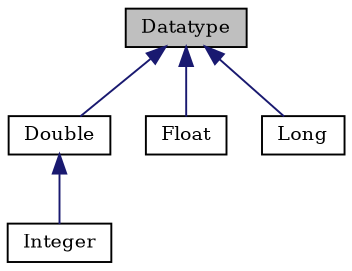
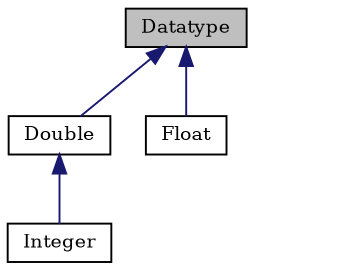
(303, 135) -> none
